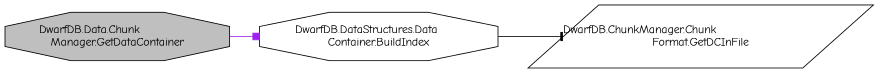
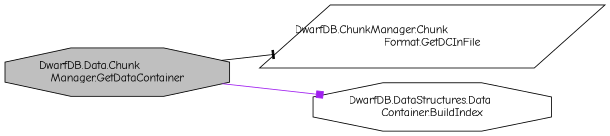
(529, 36) -> (246, 58)
